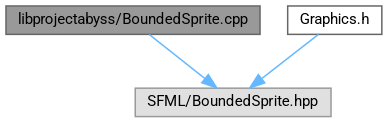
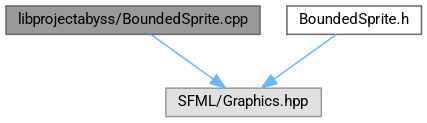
(335, 20) -> (354, 20)
(233, 102) -> (244, 102)
